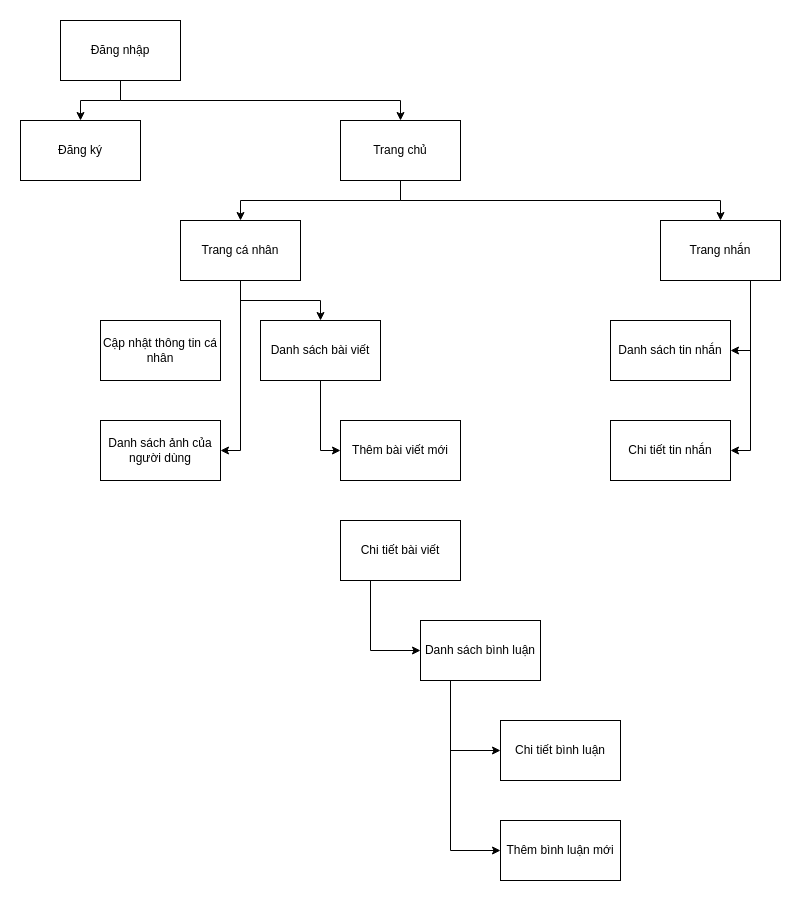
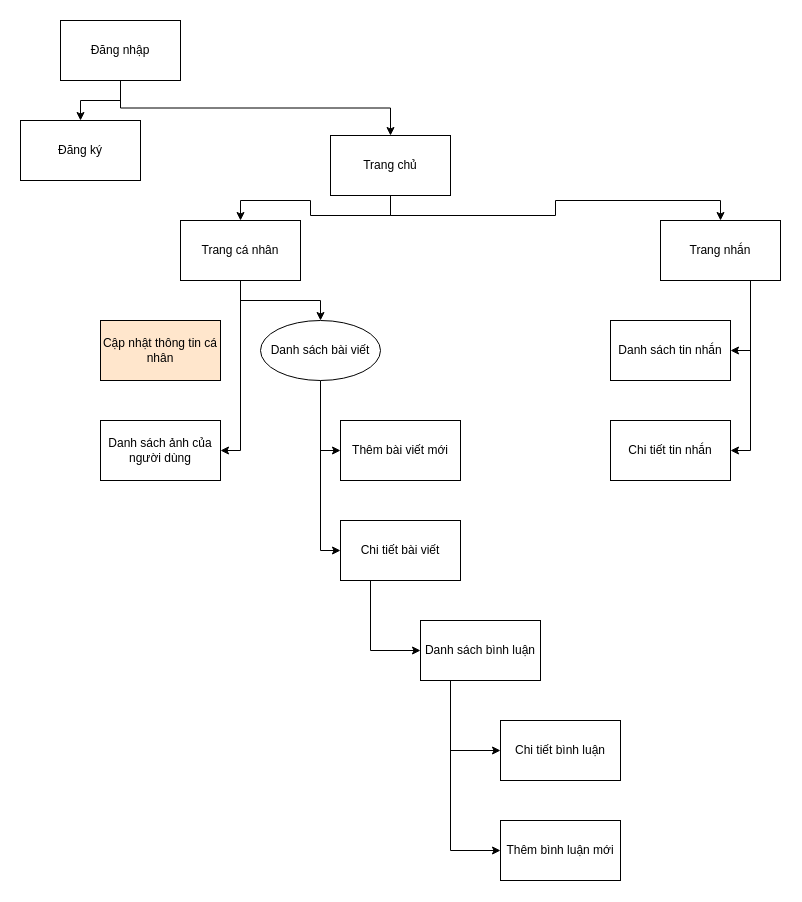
(401, 151) -> (391, 166)
(161, 351) -> (161, 351)
(321, 351) -> (321, 351)
none -> (321, 508)
